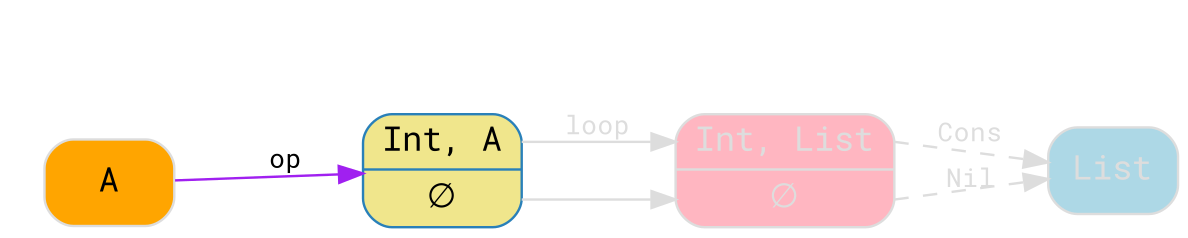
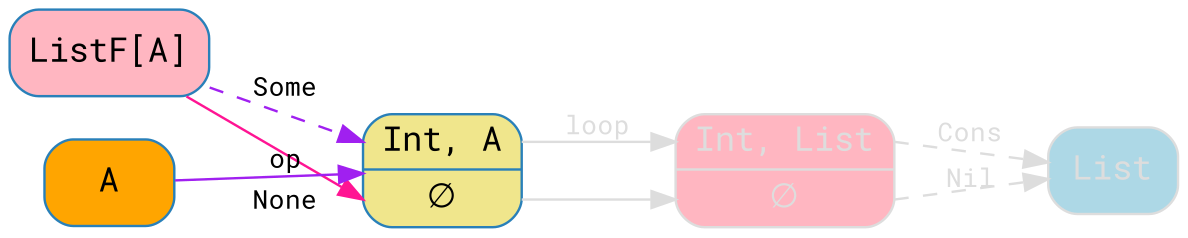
none -> (109, 53)
(109, 183) -> (109, 183)
